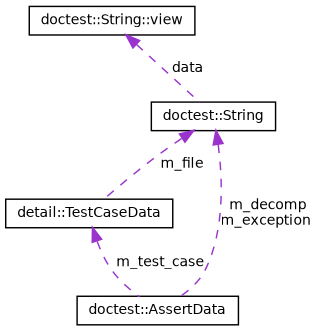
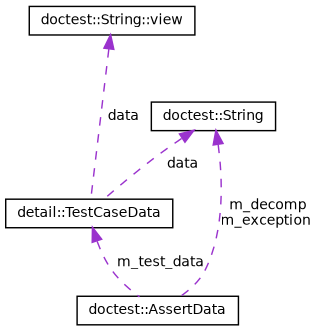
(168, 74) -> (100, 124)
(181, 164) -> (181, 164)
(158, 263) -> (158, 263)
